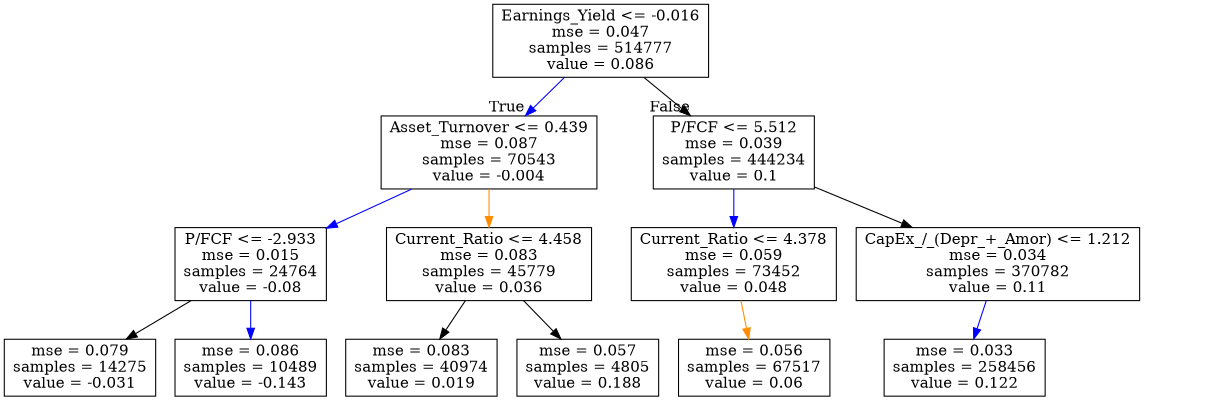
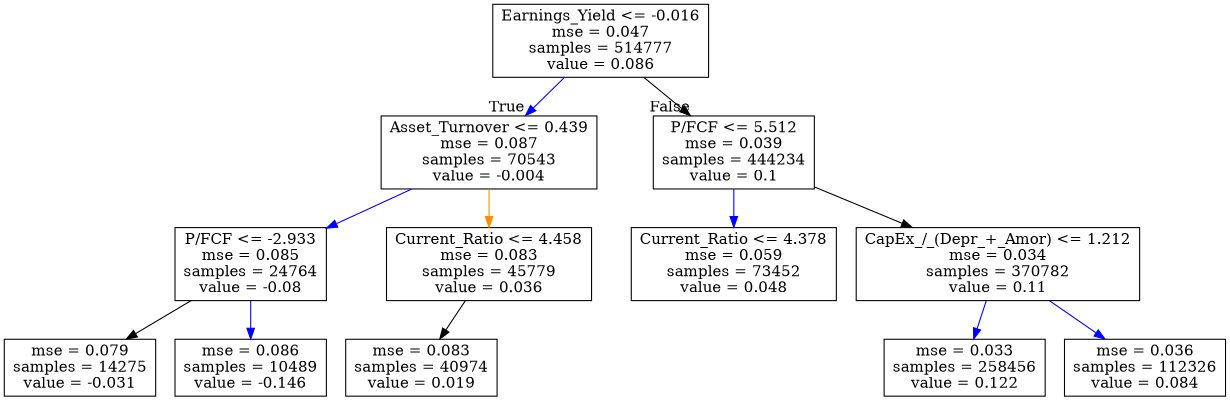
(251, 264) -> (251, 264)
(251, 368) -> (251, 368)
(588, 368) -> none
(754, 368) -> none
none -> (1145, 368)
